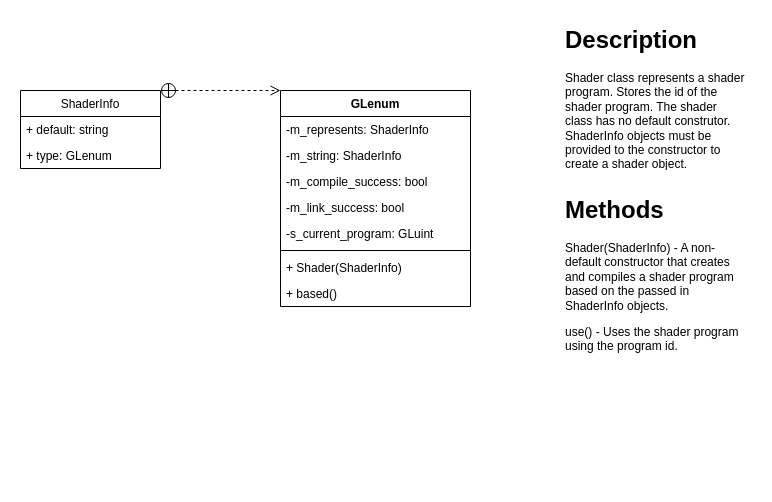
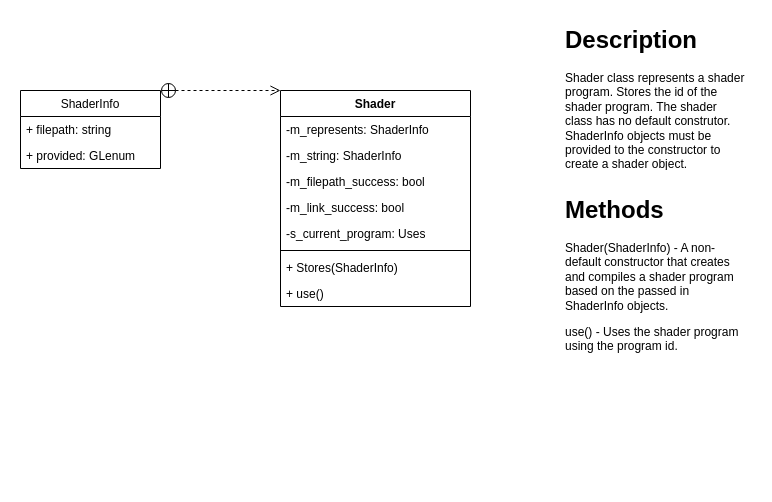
(375, 104) -> (375, 104)
(75, 130) -> (77, 130)
(68, 156) -> (80, 156)
(359, 182) -> (362, 182)
(369, 234) -> (364, 234)
(352, 268) -> (352, 268)
(315, 294) -> (308, 294)
